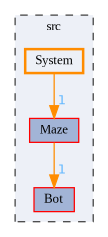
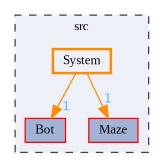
(54, 159) -> (67, 90)
